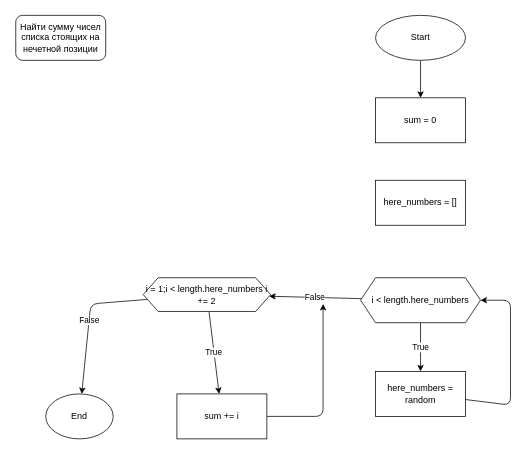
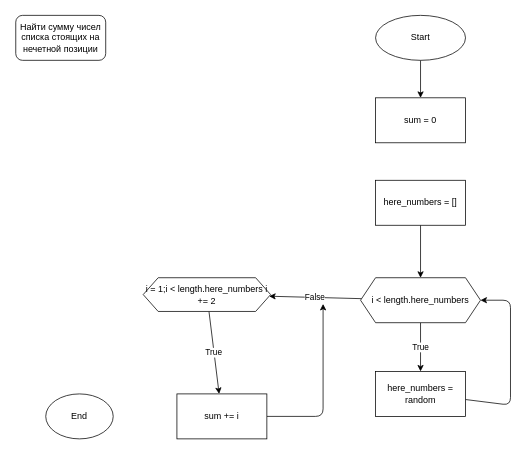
none -> (420, 249)
(89, 321) -> none
